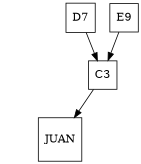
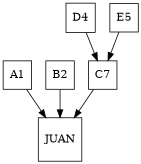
(81, 18) -> (81, 18)
(124, 18) -> (124, 18)
none -> (17, 75)
none -> (60, 75)
(103, 75) -> (103, 75)
